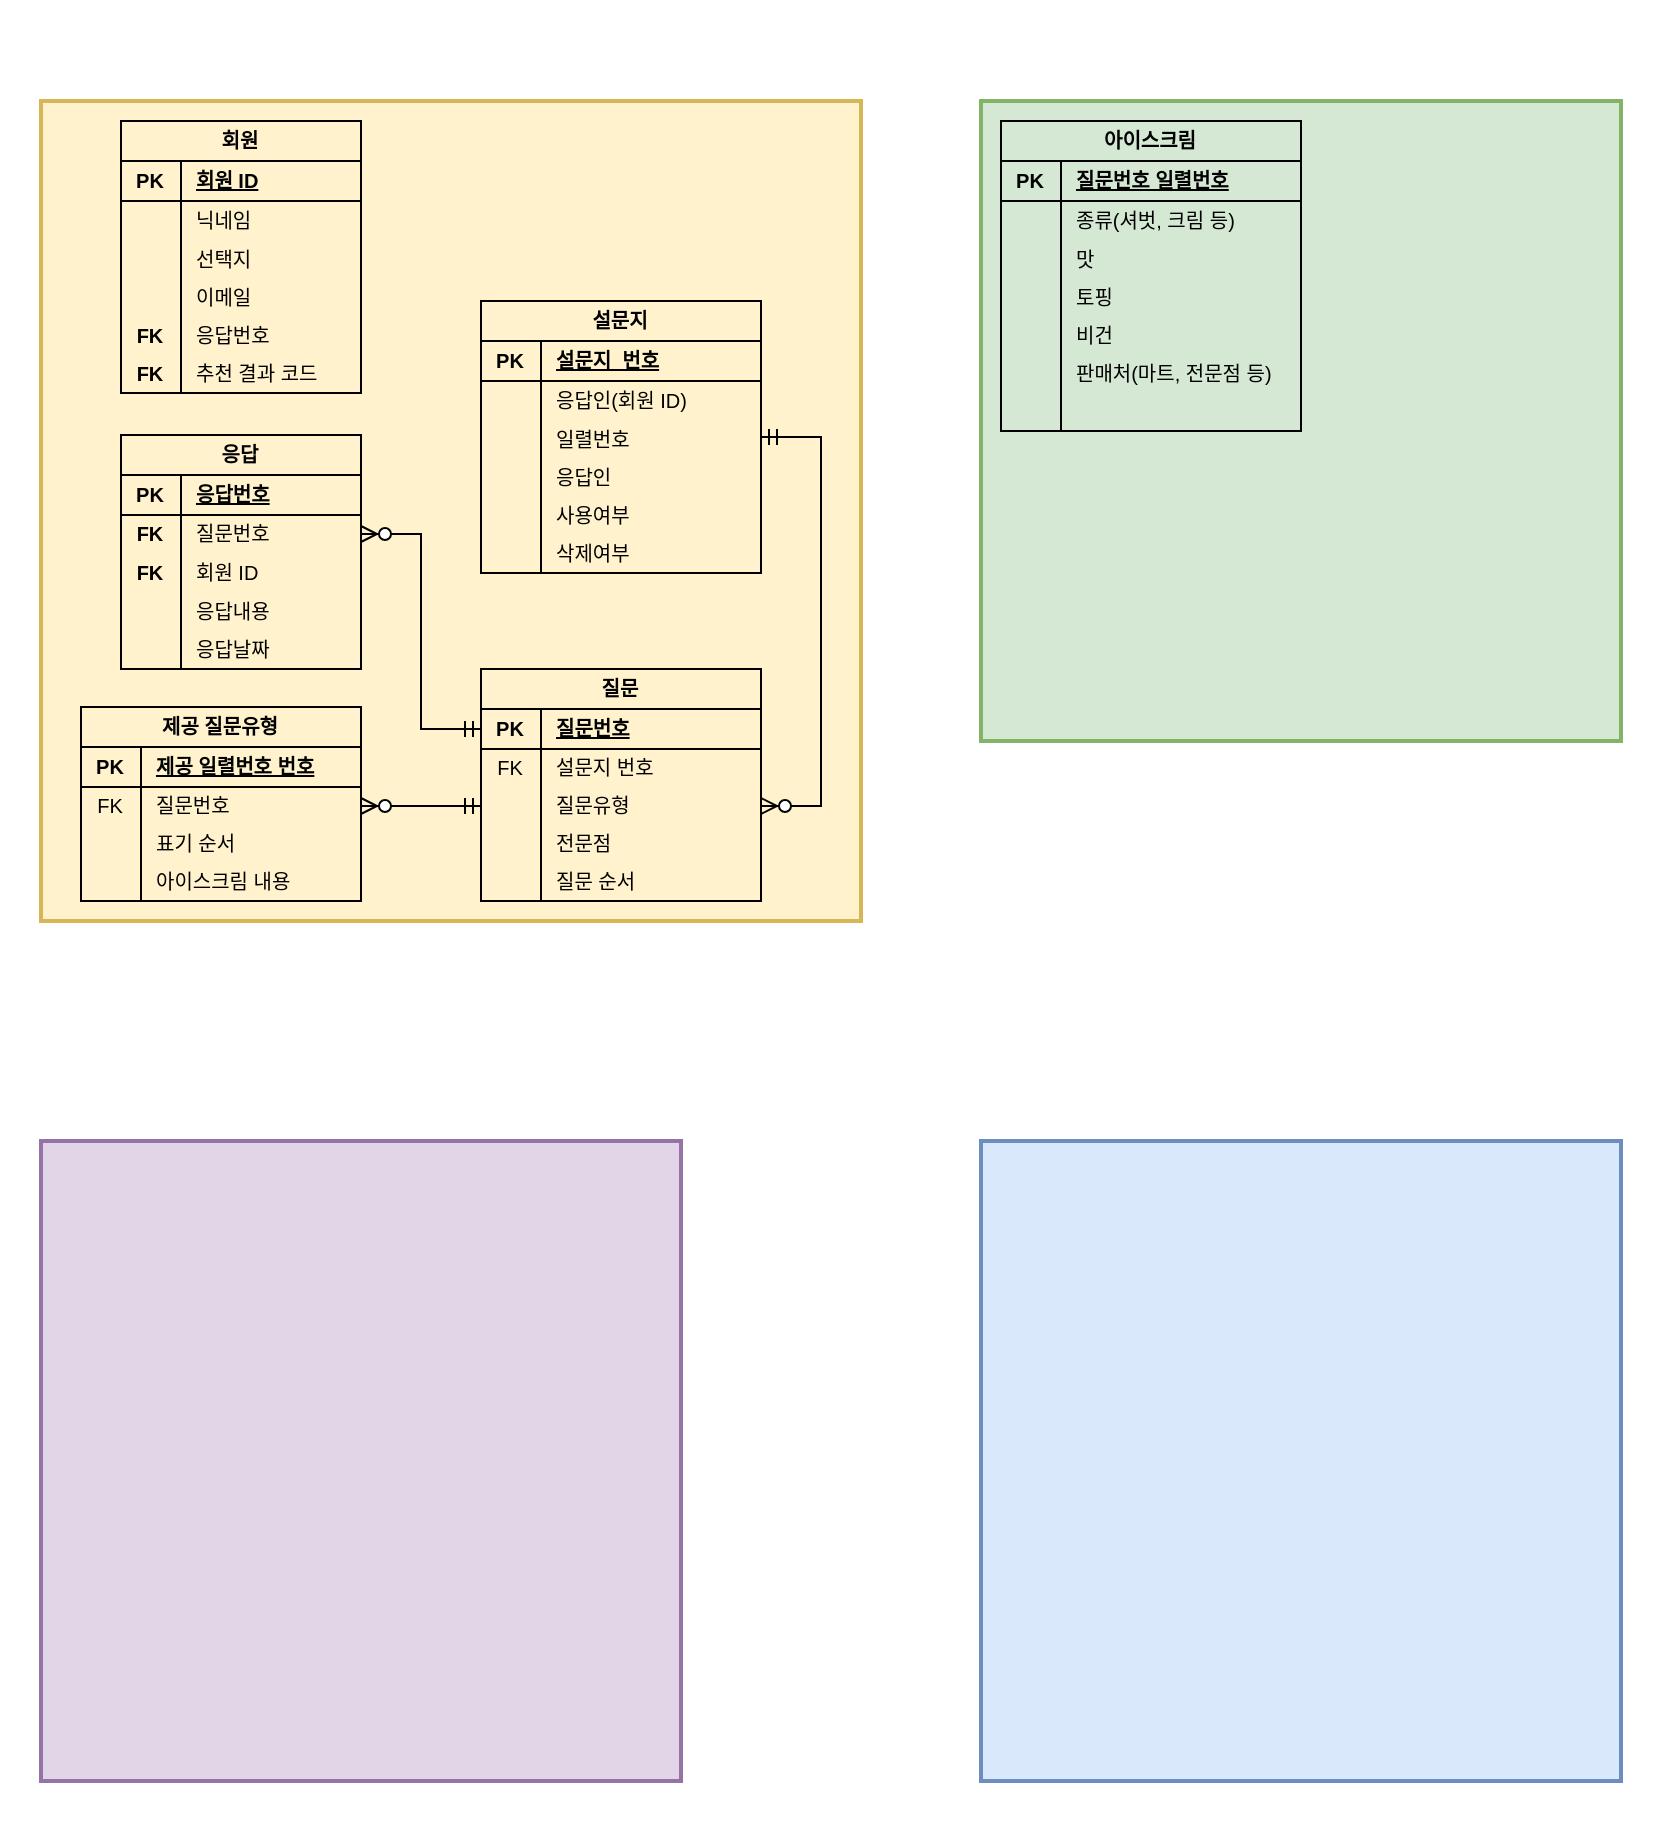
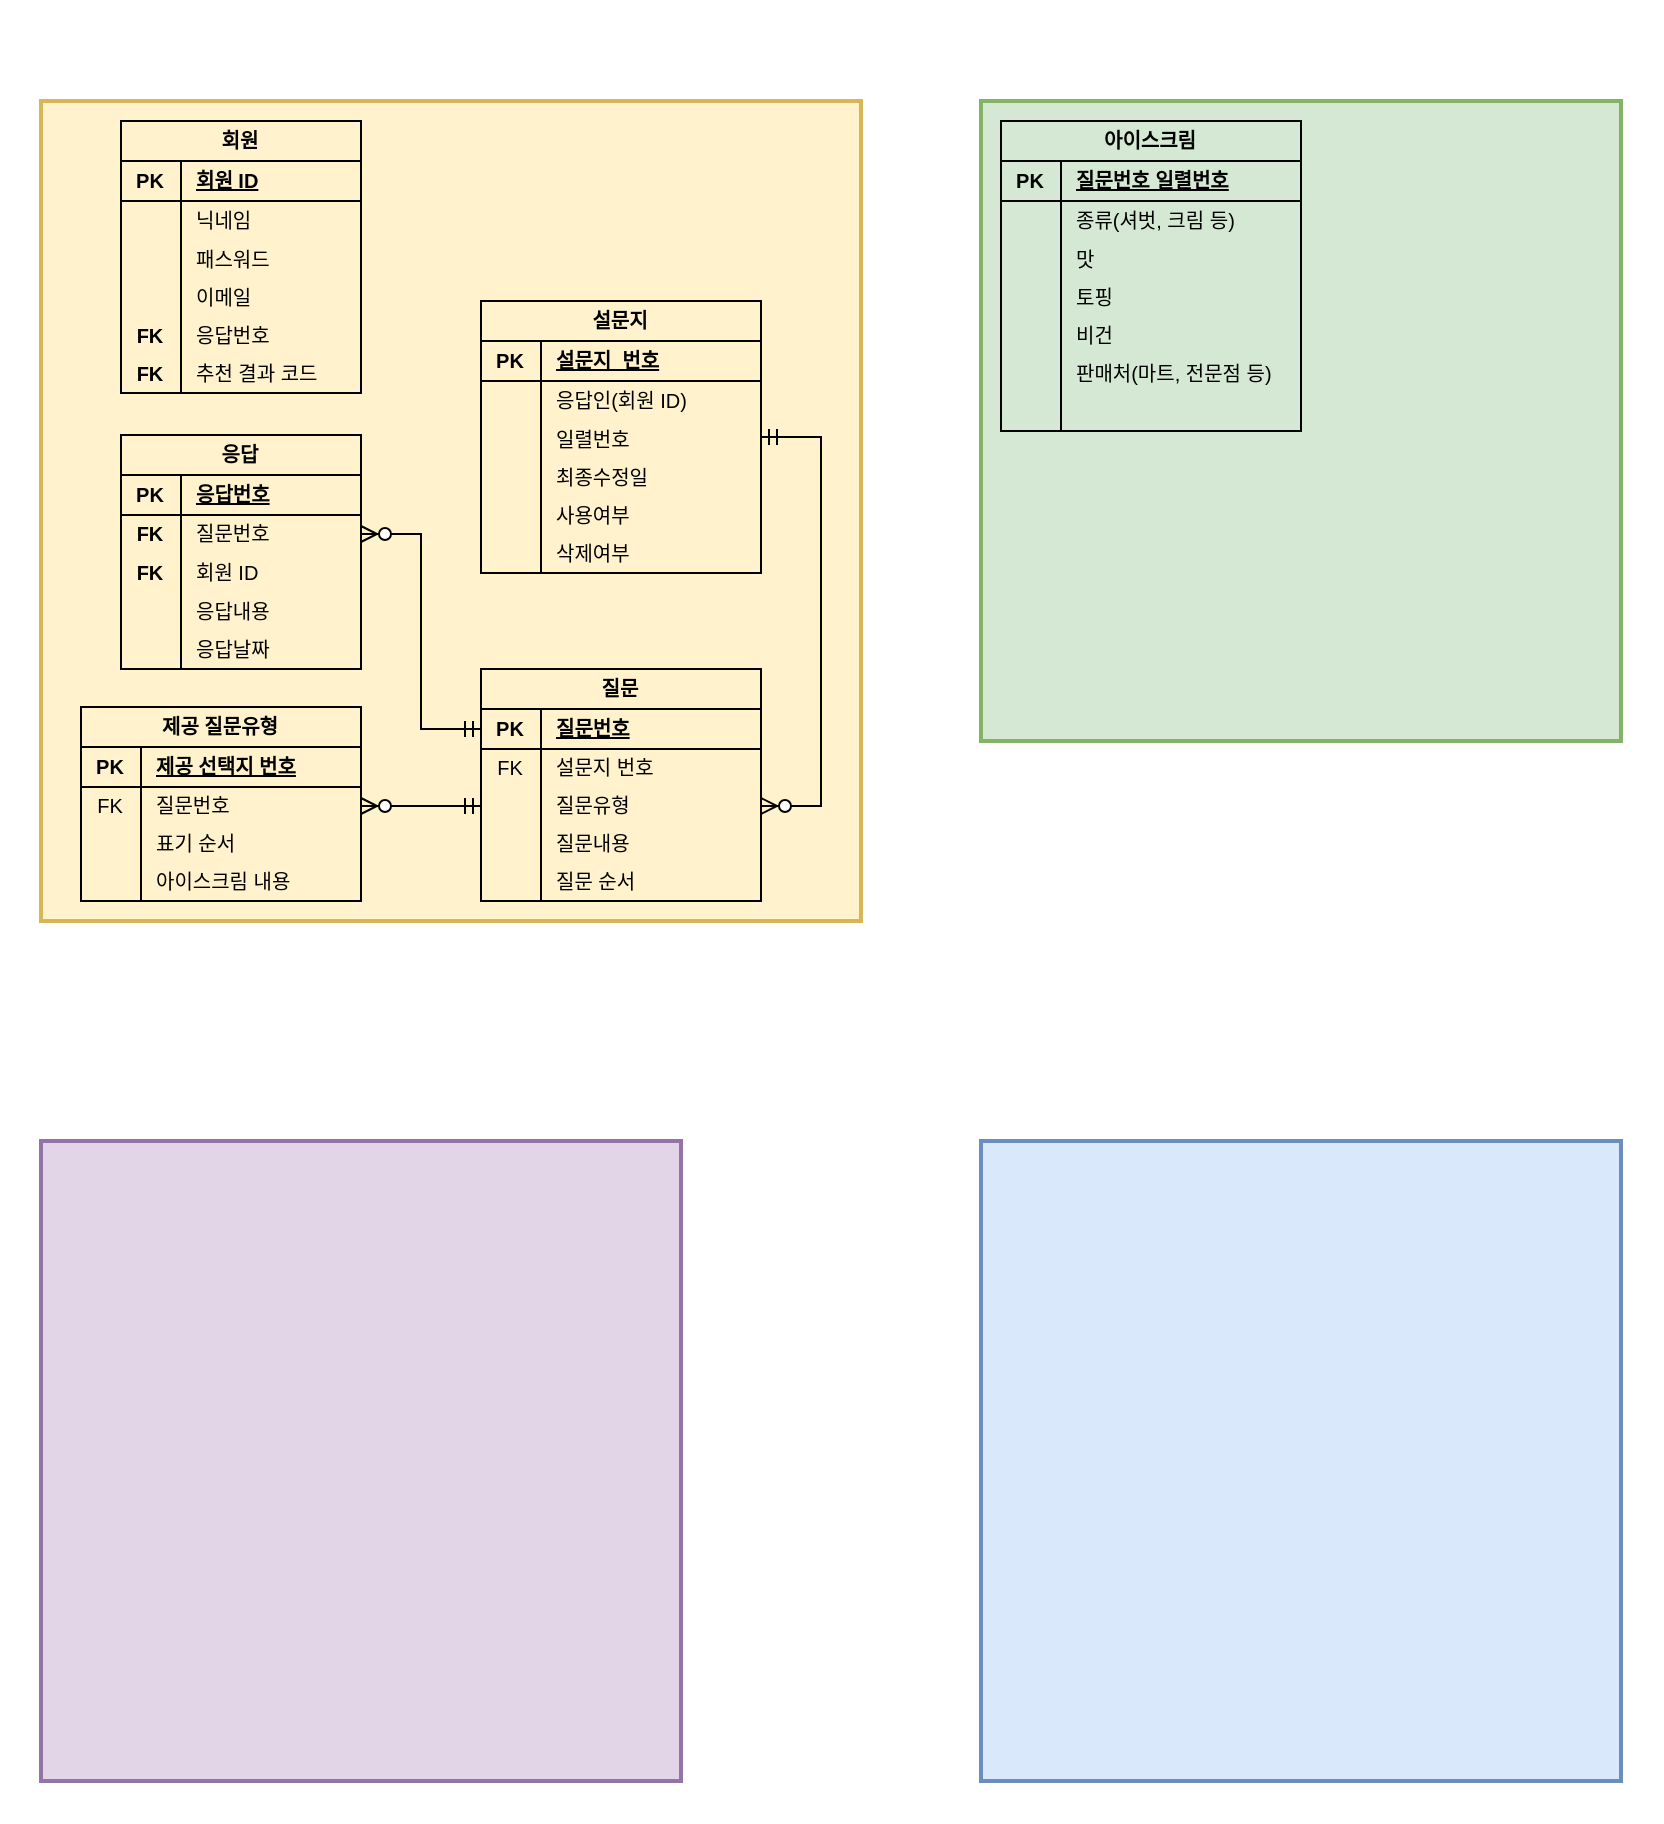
(226, 260) -> (236, 260)
(586, 478) -> (606, 478)
(242, 767) -> (232, 767)
(586, 844) -> (596, 844)
